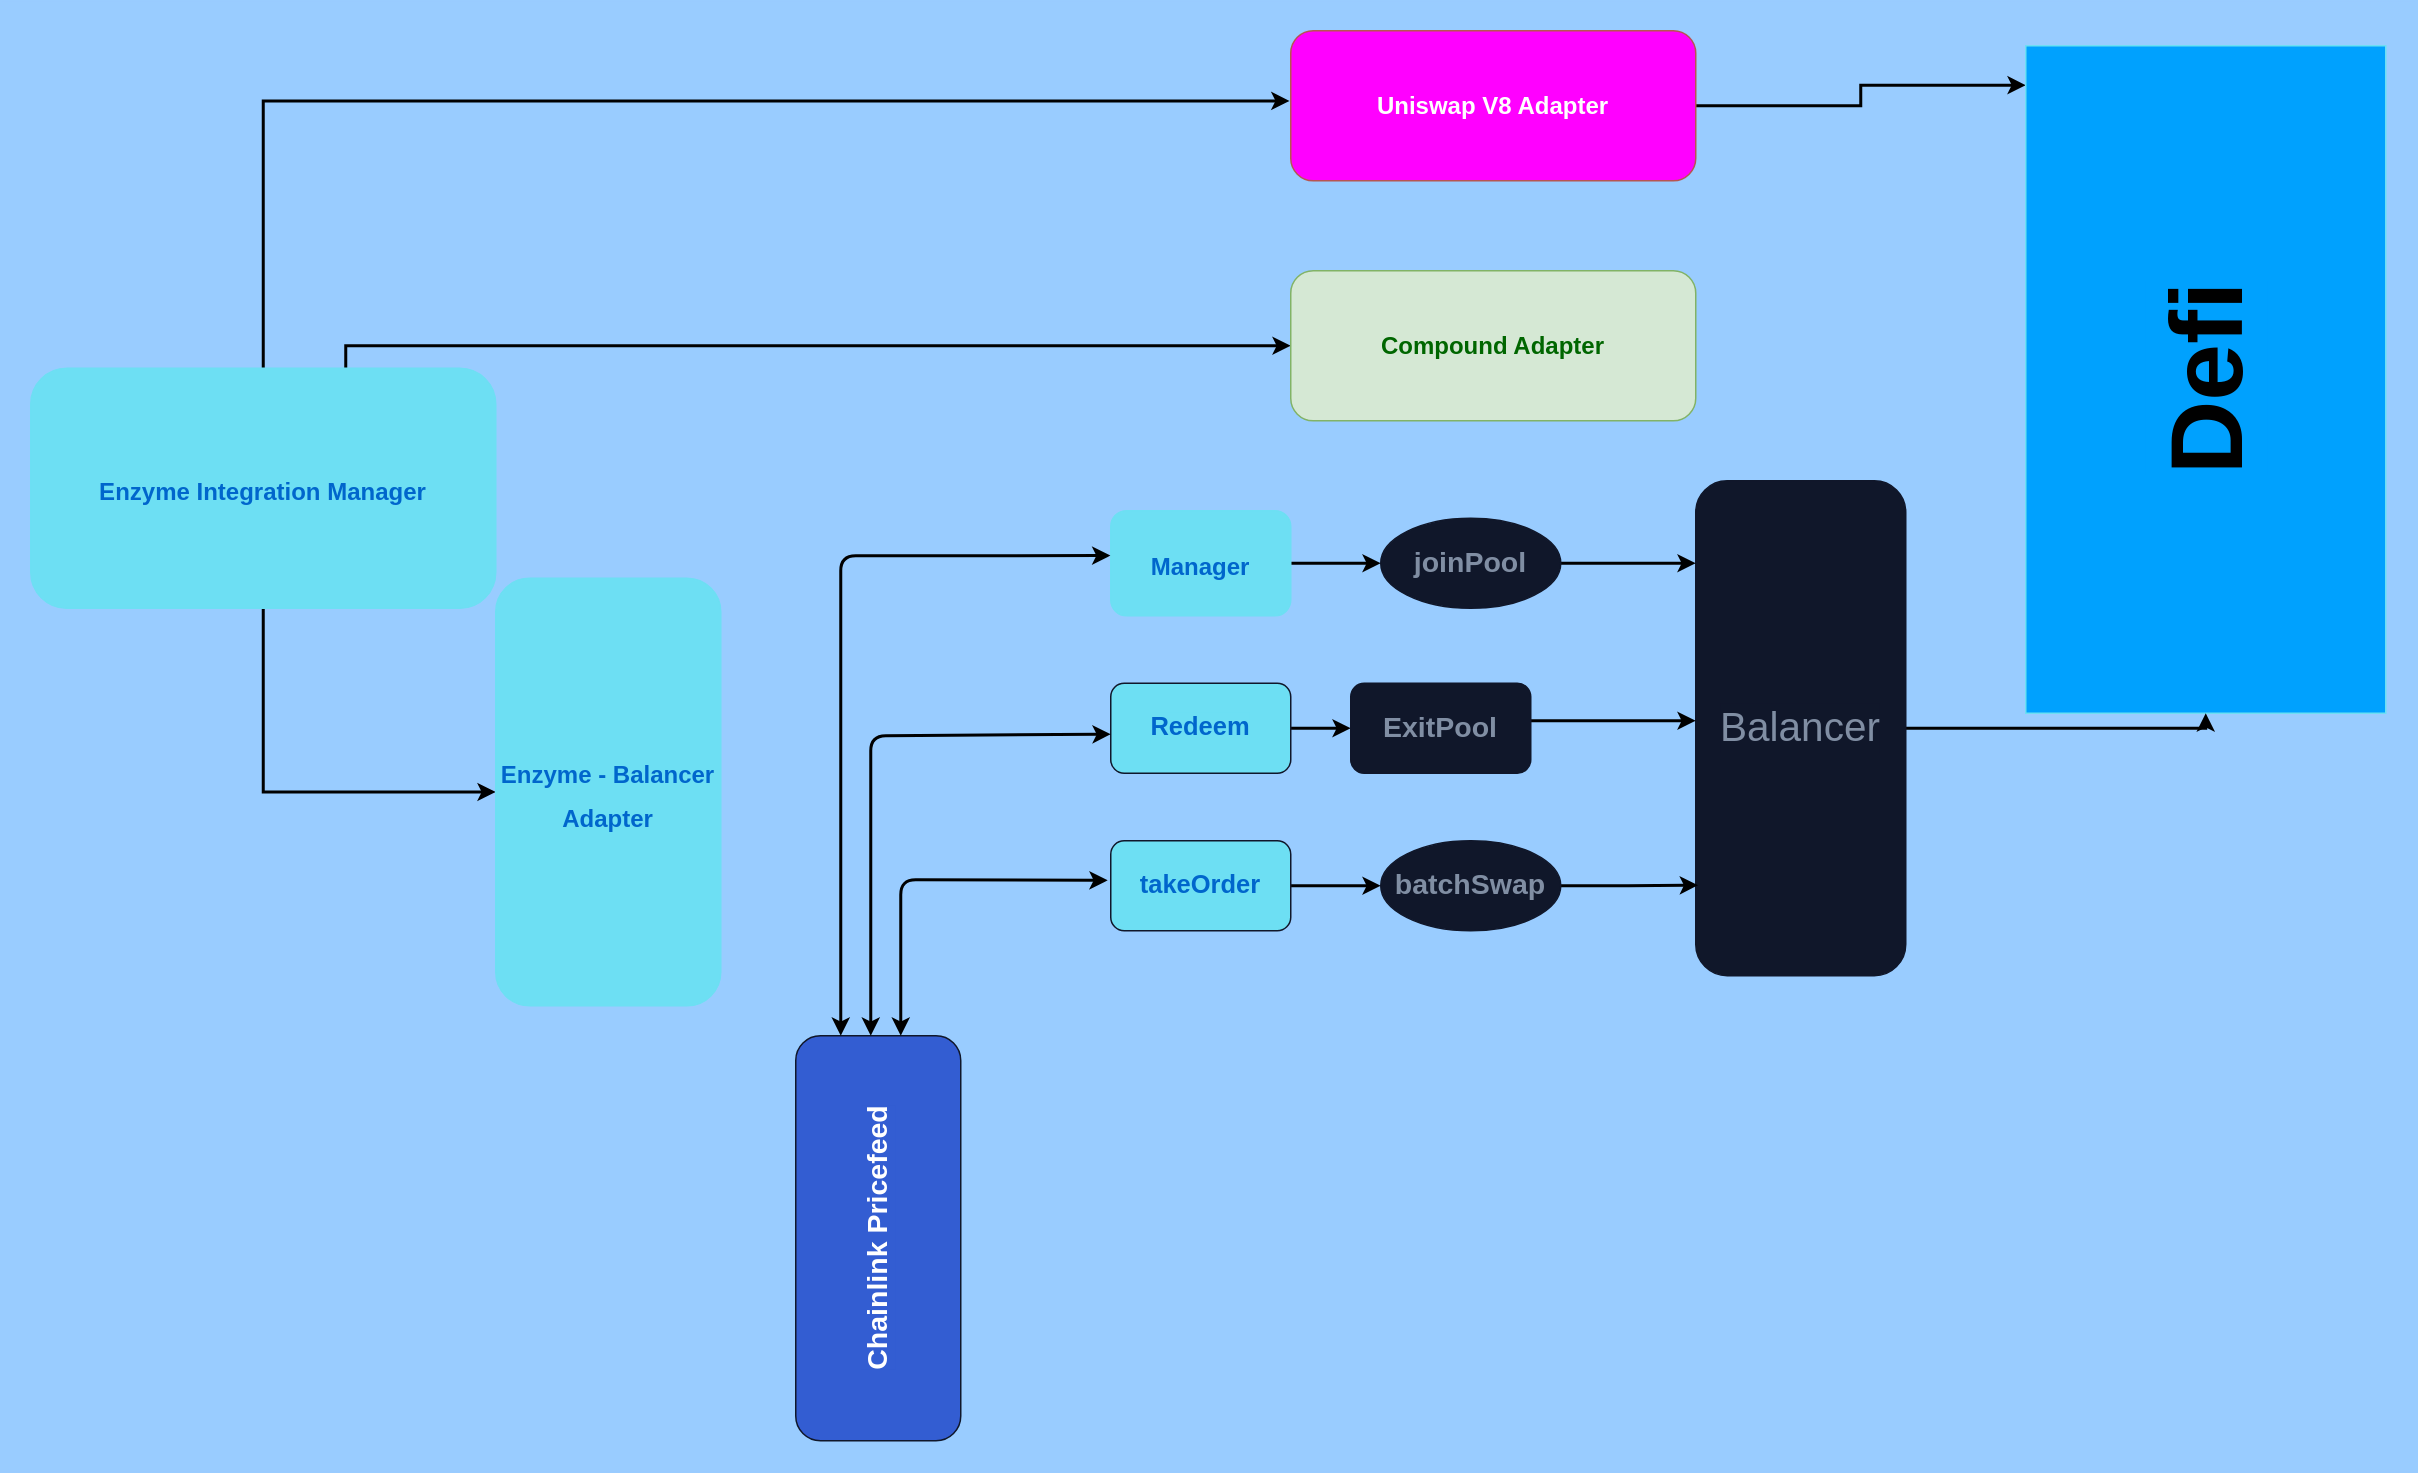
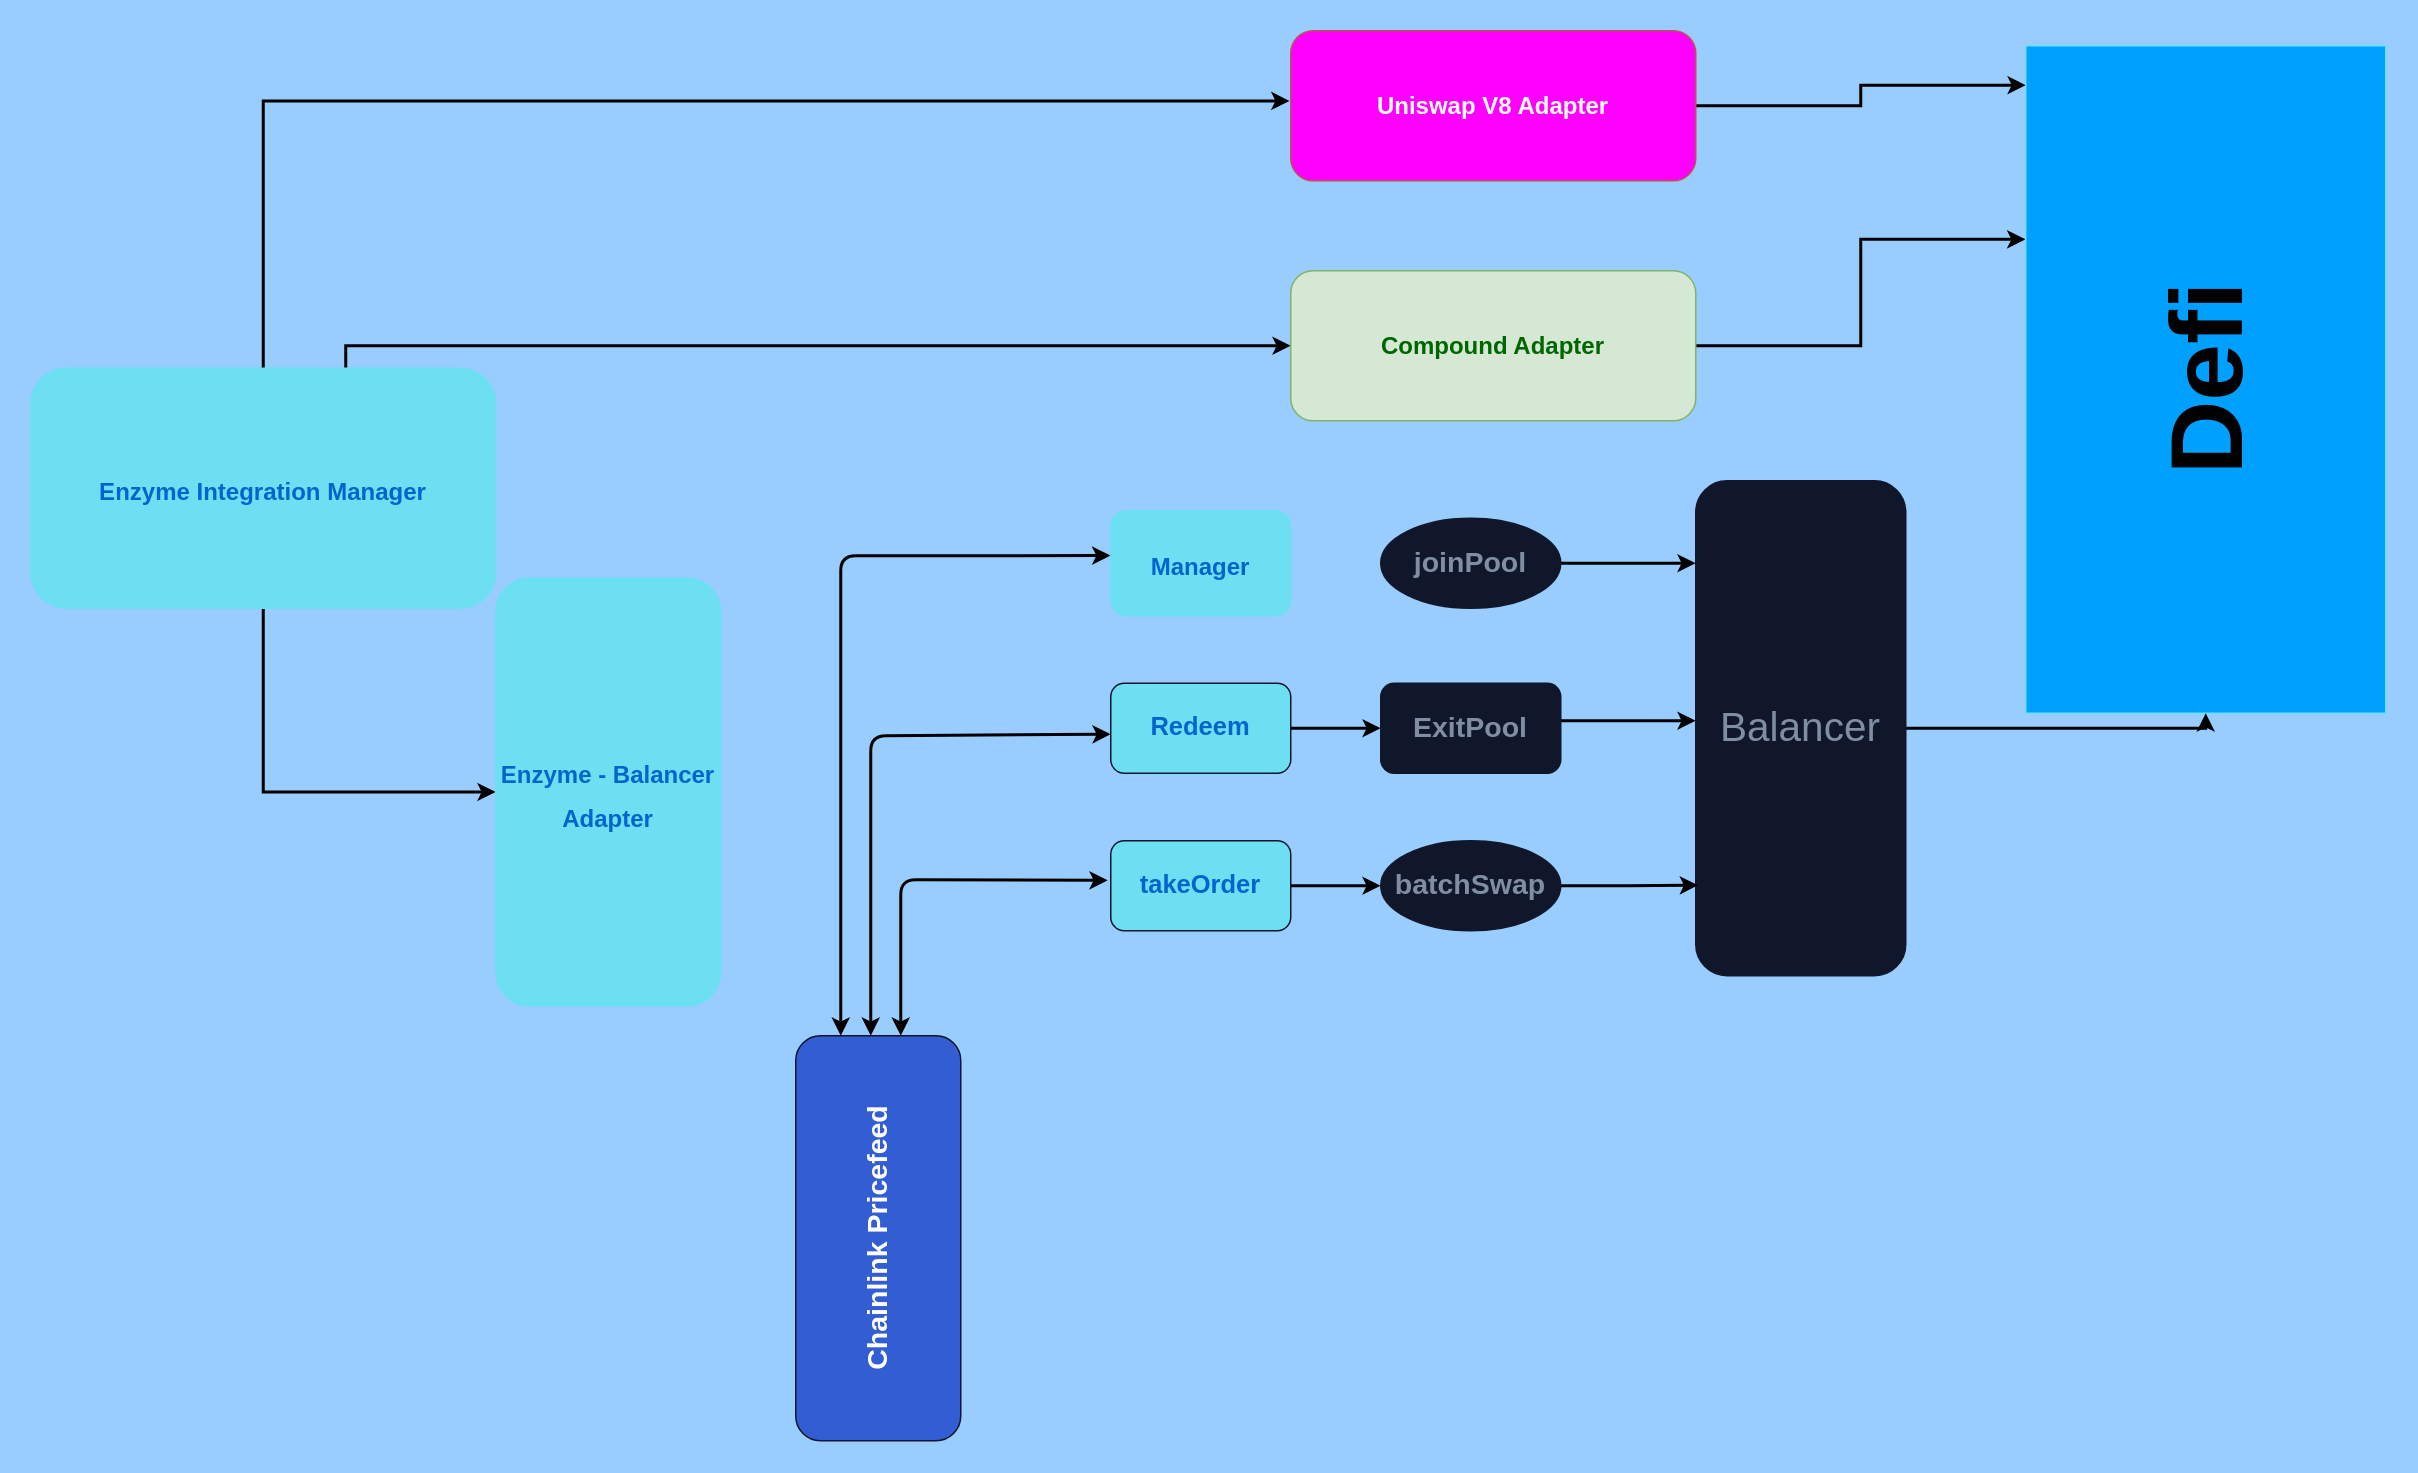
none -> (1861, 300)
(1329, 563) -> none
(1441, 728) -> (1471, 728)
